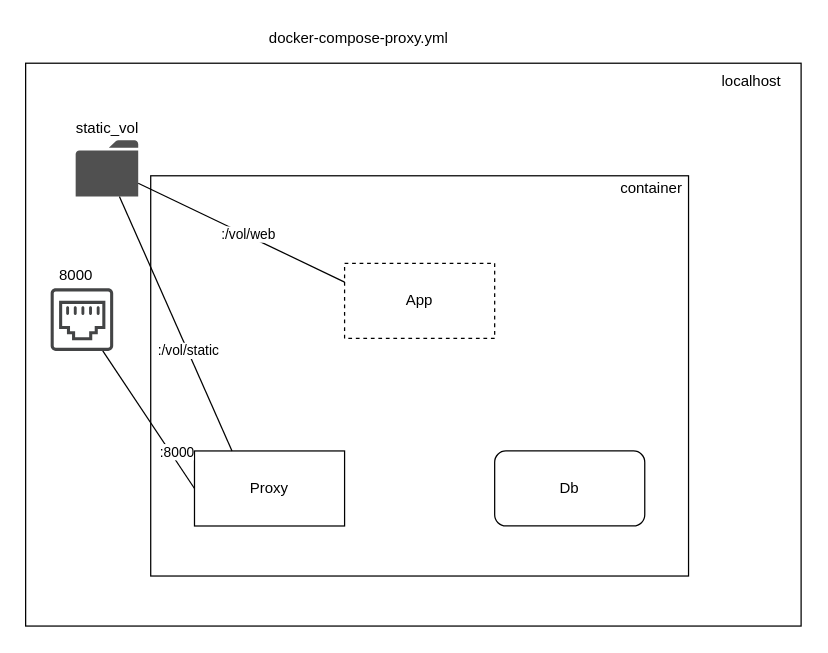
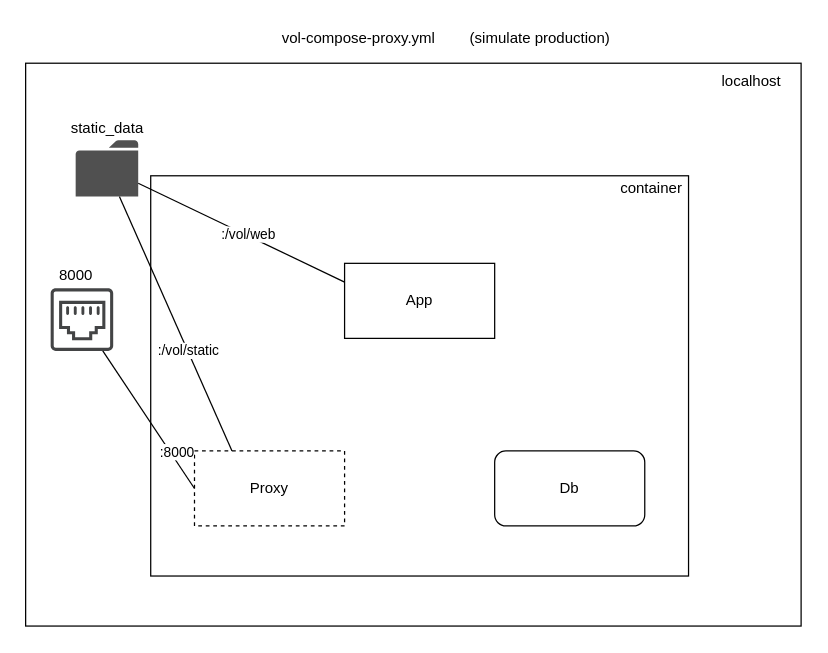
(359, 38) -> (359, 38)
none -> (539, 38)
(108, 128) -> (108, 128)
(419, 301) -> (419, 301)
(269, 488) -> (269, 488)
